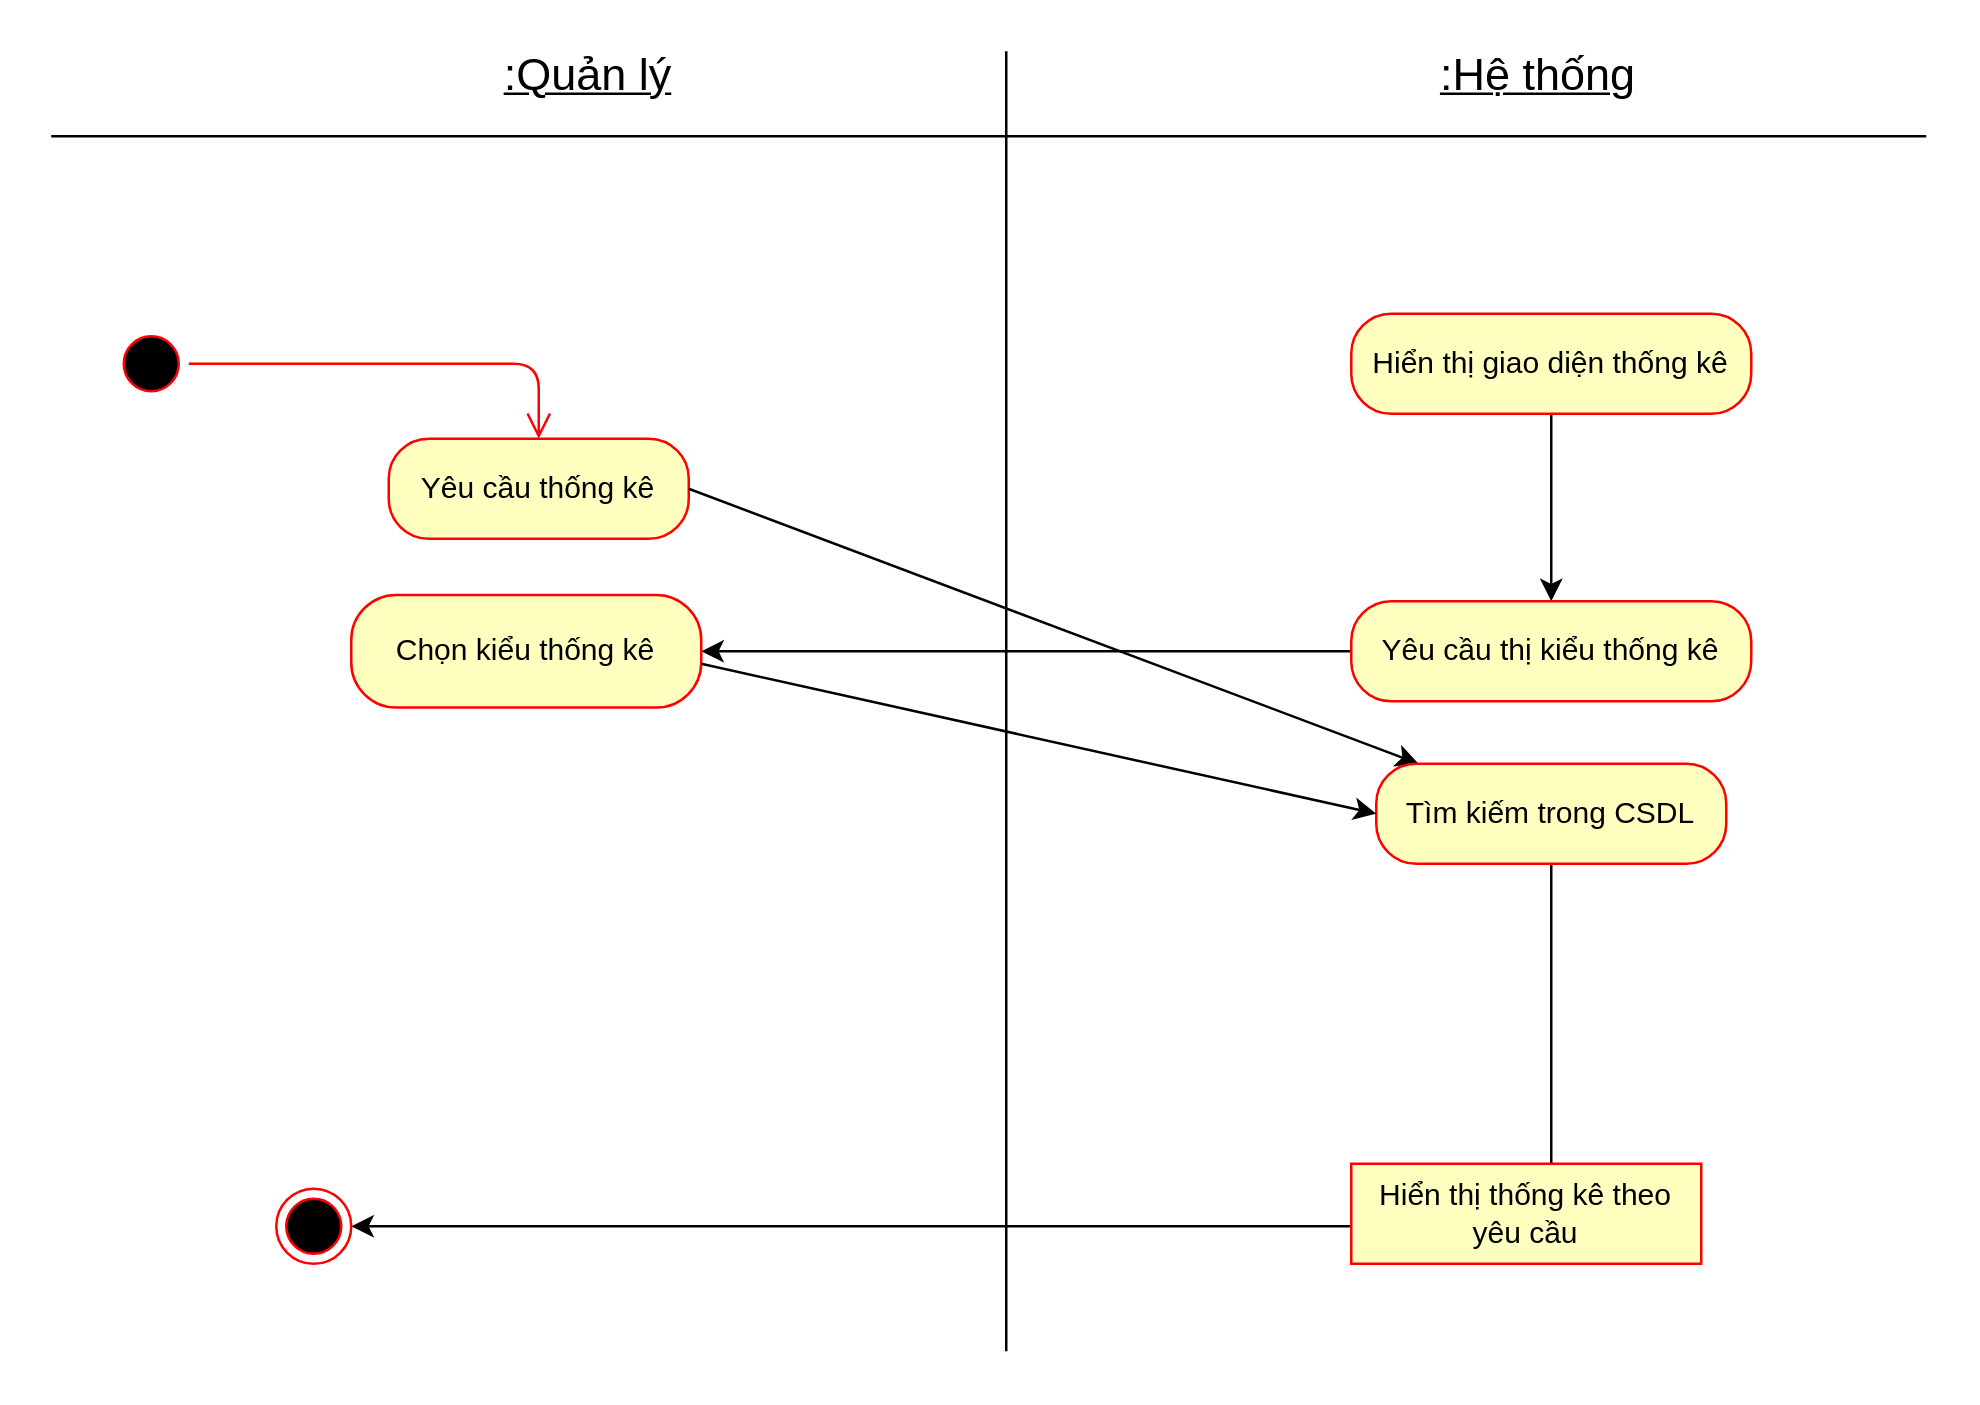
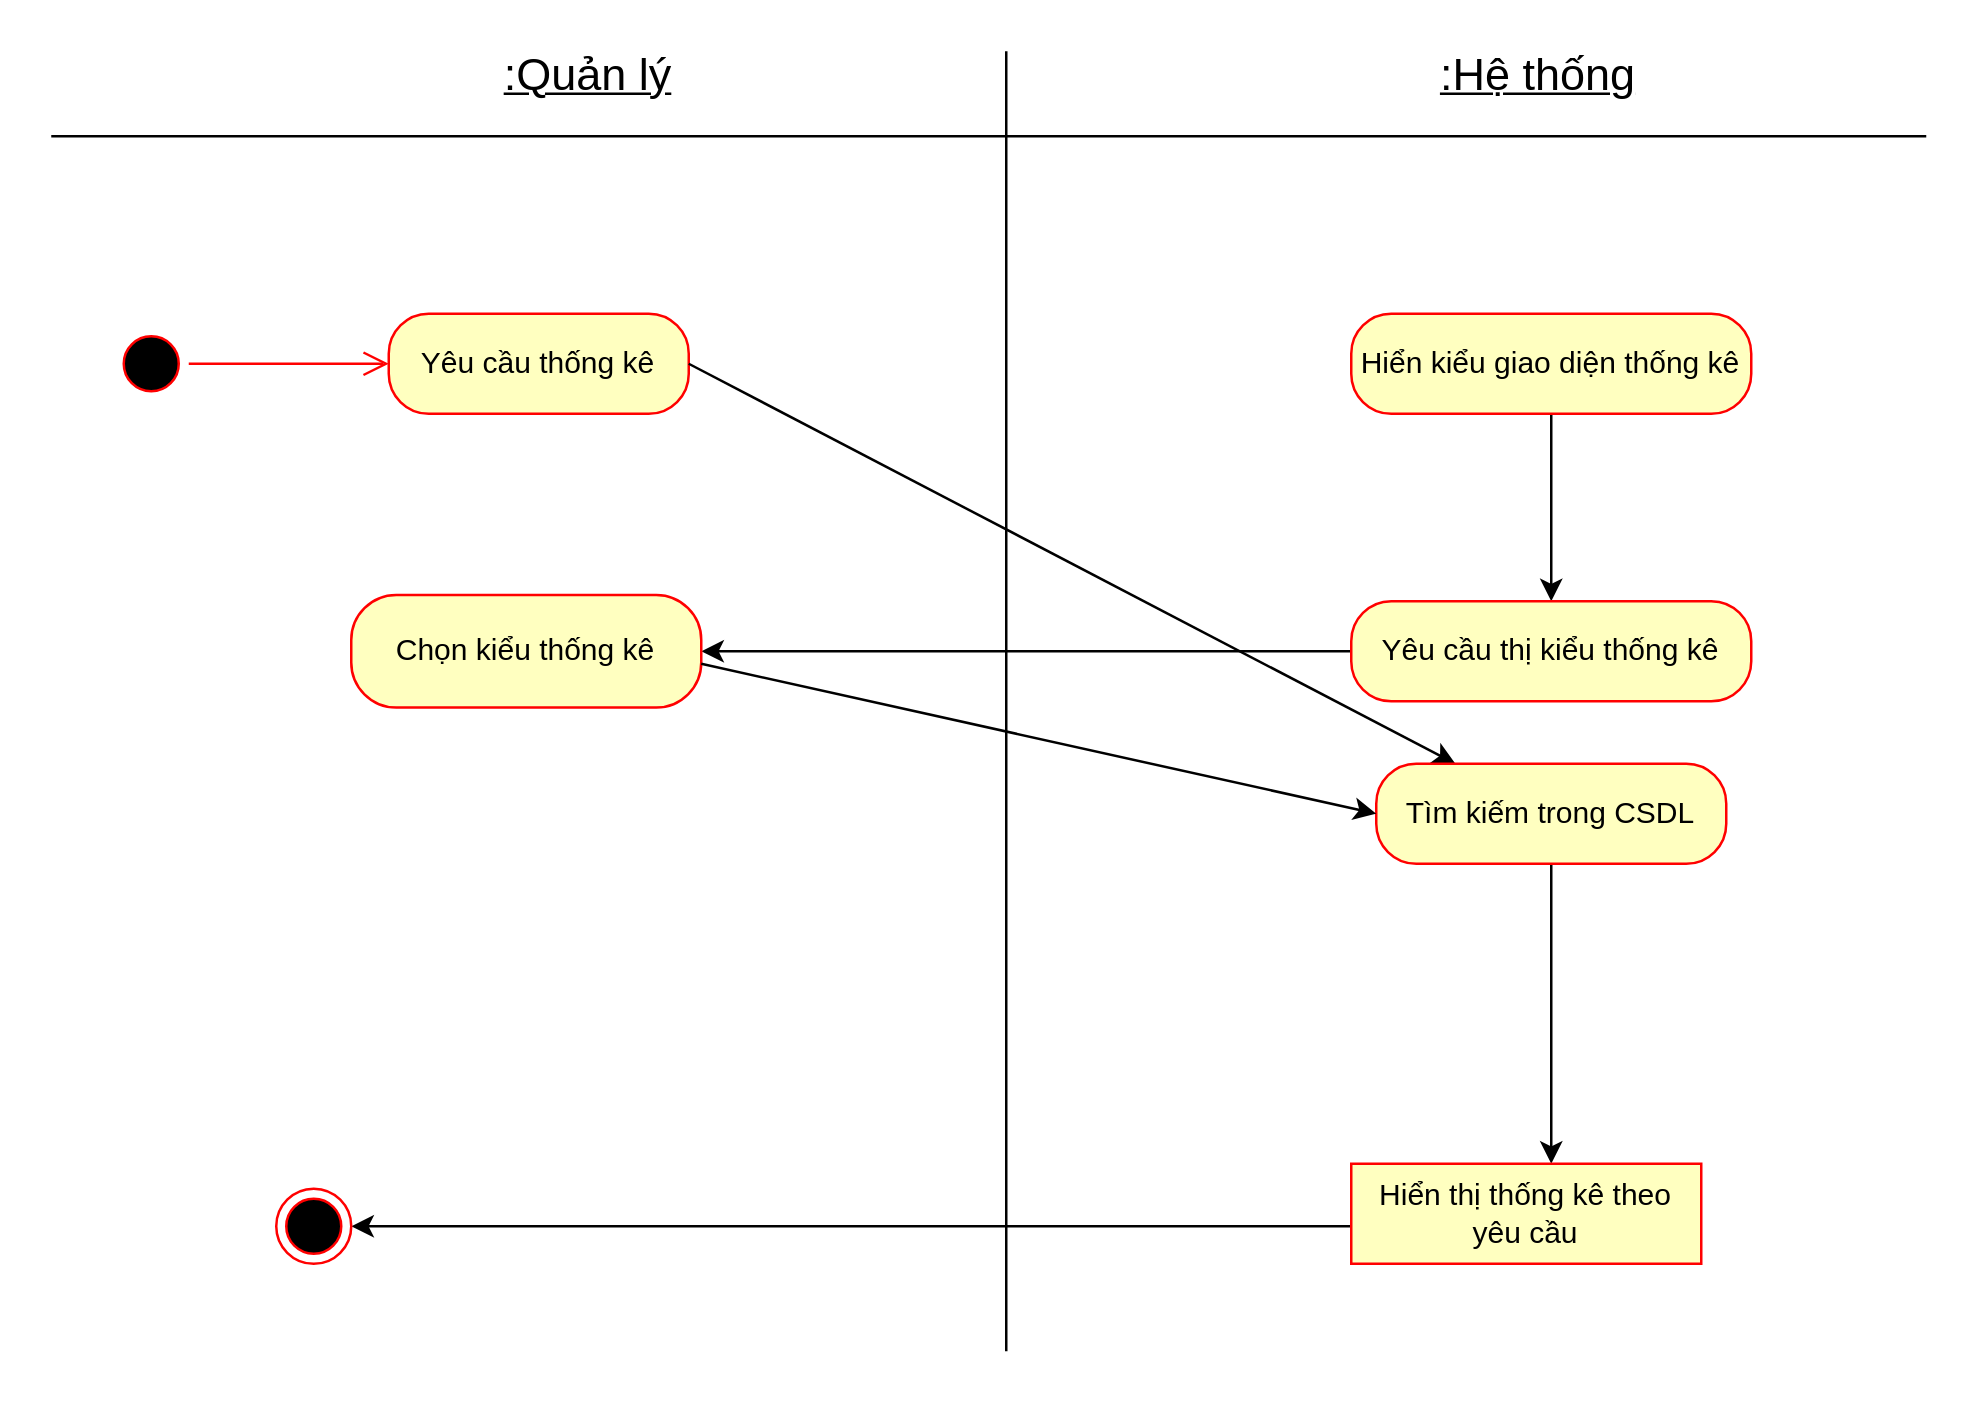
(1551, 364) -> (1551, 364)
(539, 489) -> (539, 364)
(1551, 1152) -> (1551, 1145)
